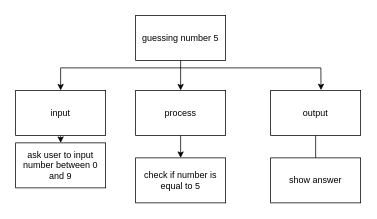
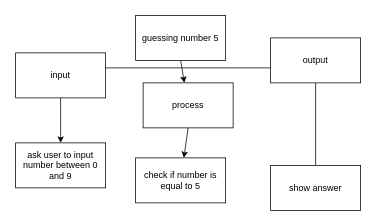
(60, 113) -> (60, 75)
(180, 113) -> (188, 105)
(315, 113) -> (315, 60)
(315, 180) -> (315, 188)
